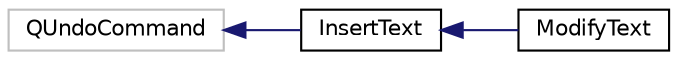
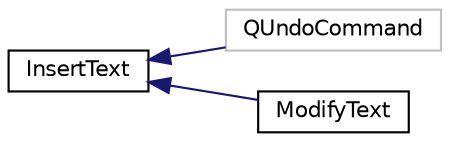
(273, 30) -> (198, 52)
